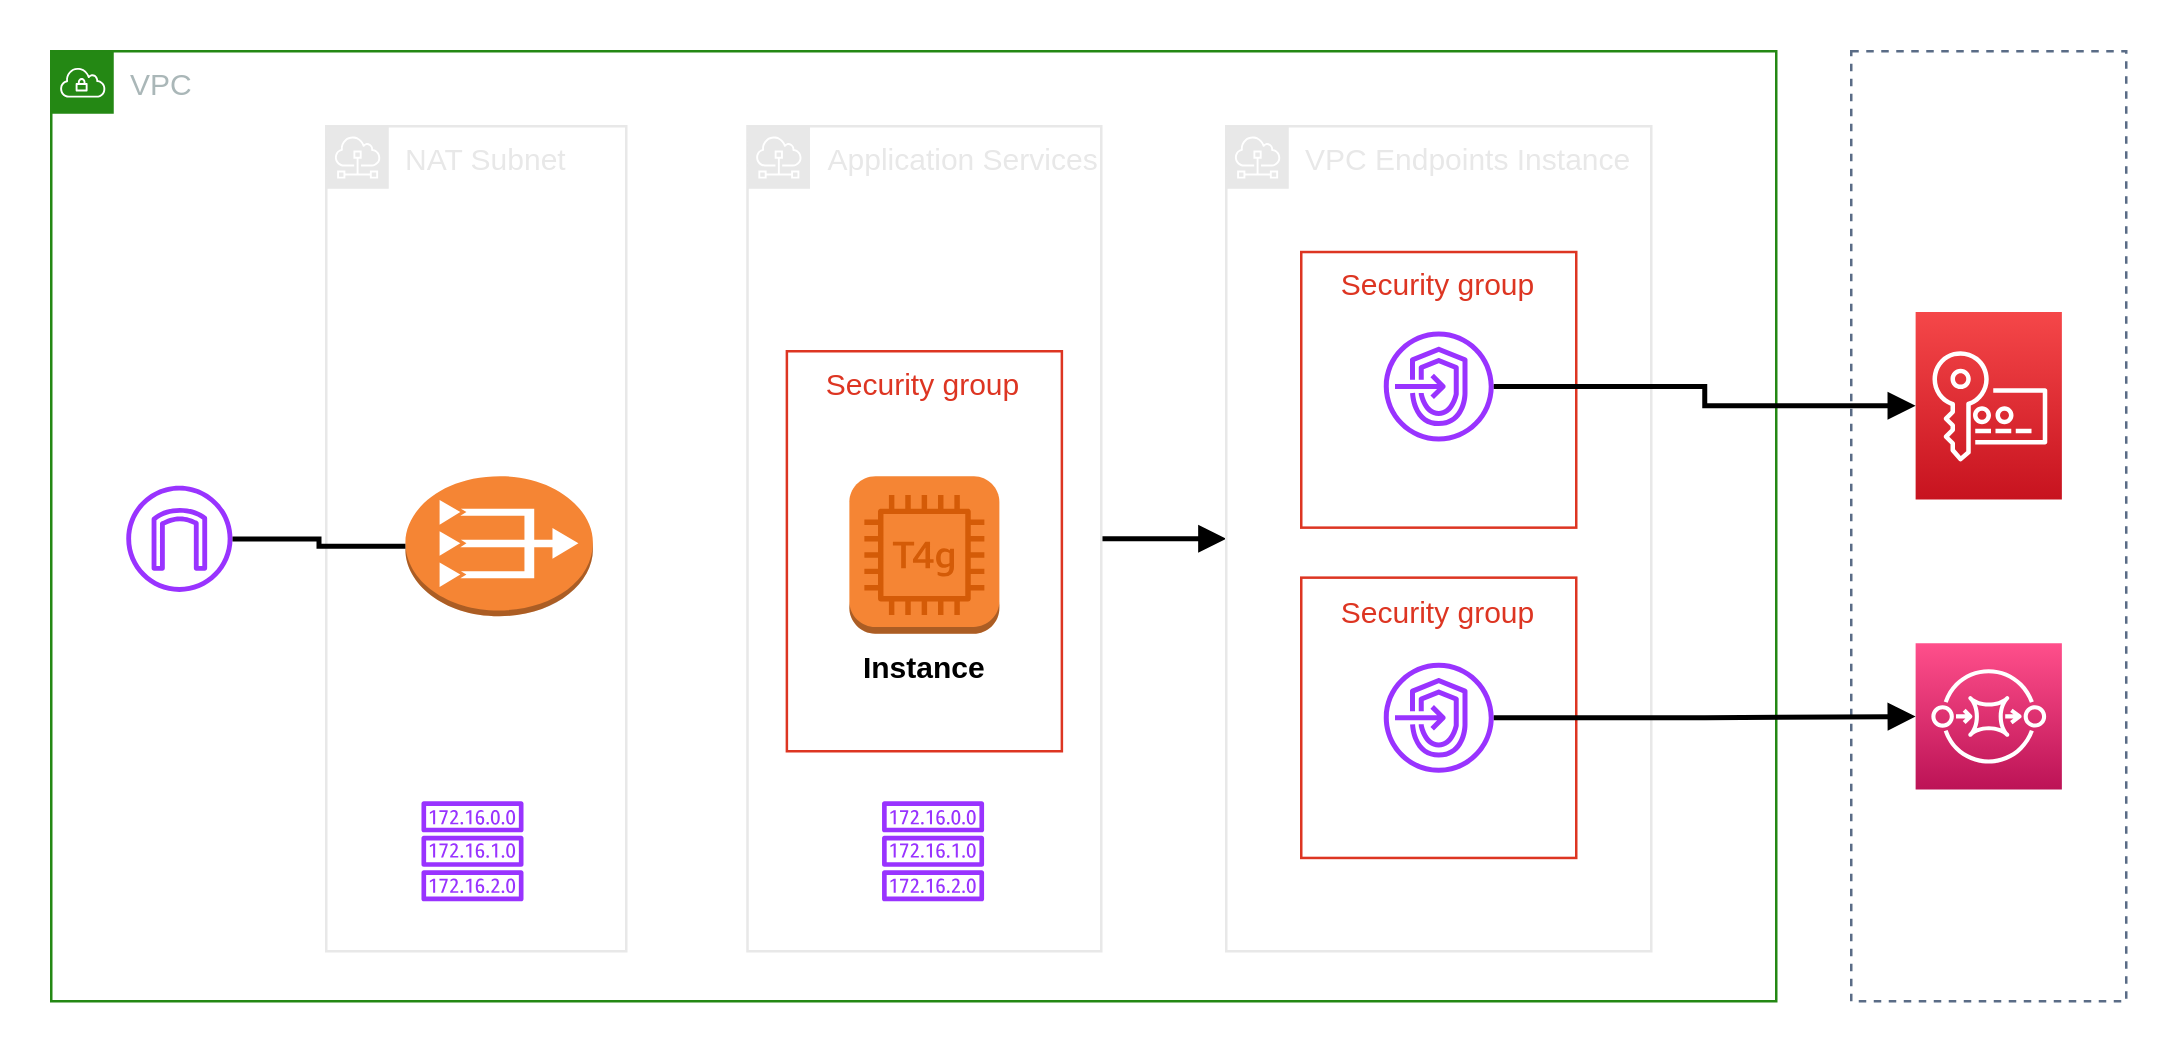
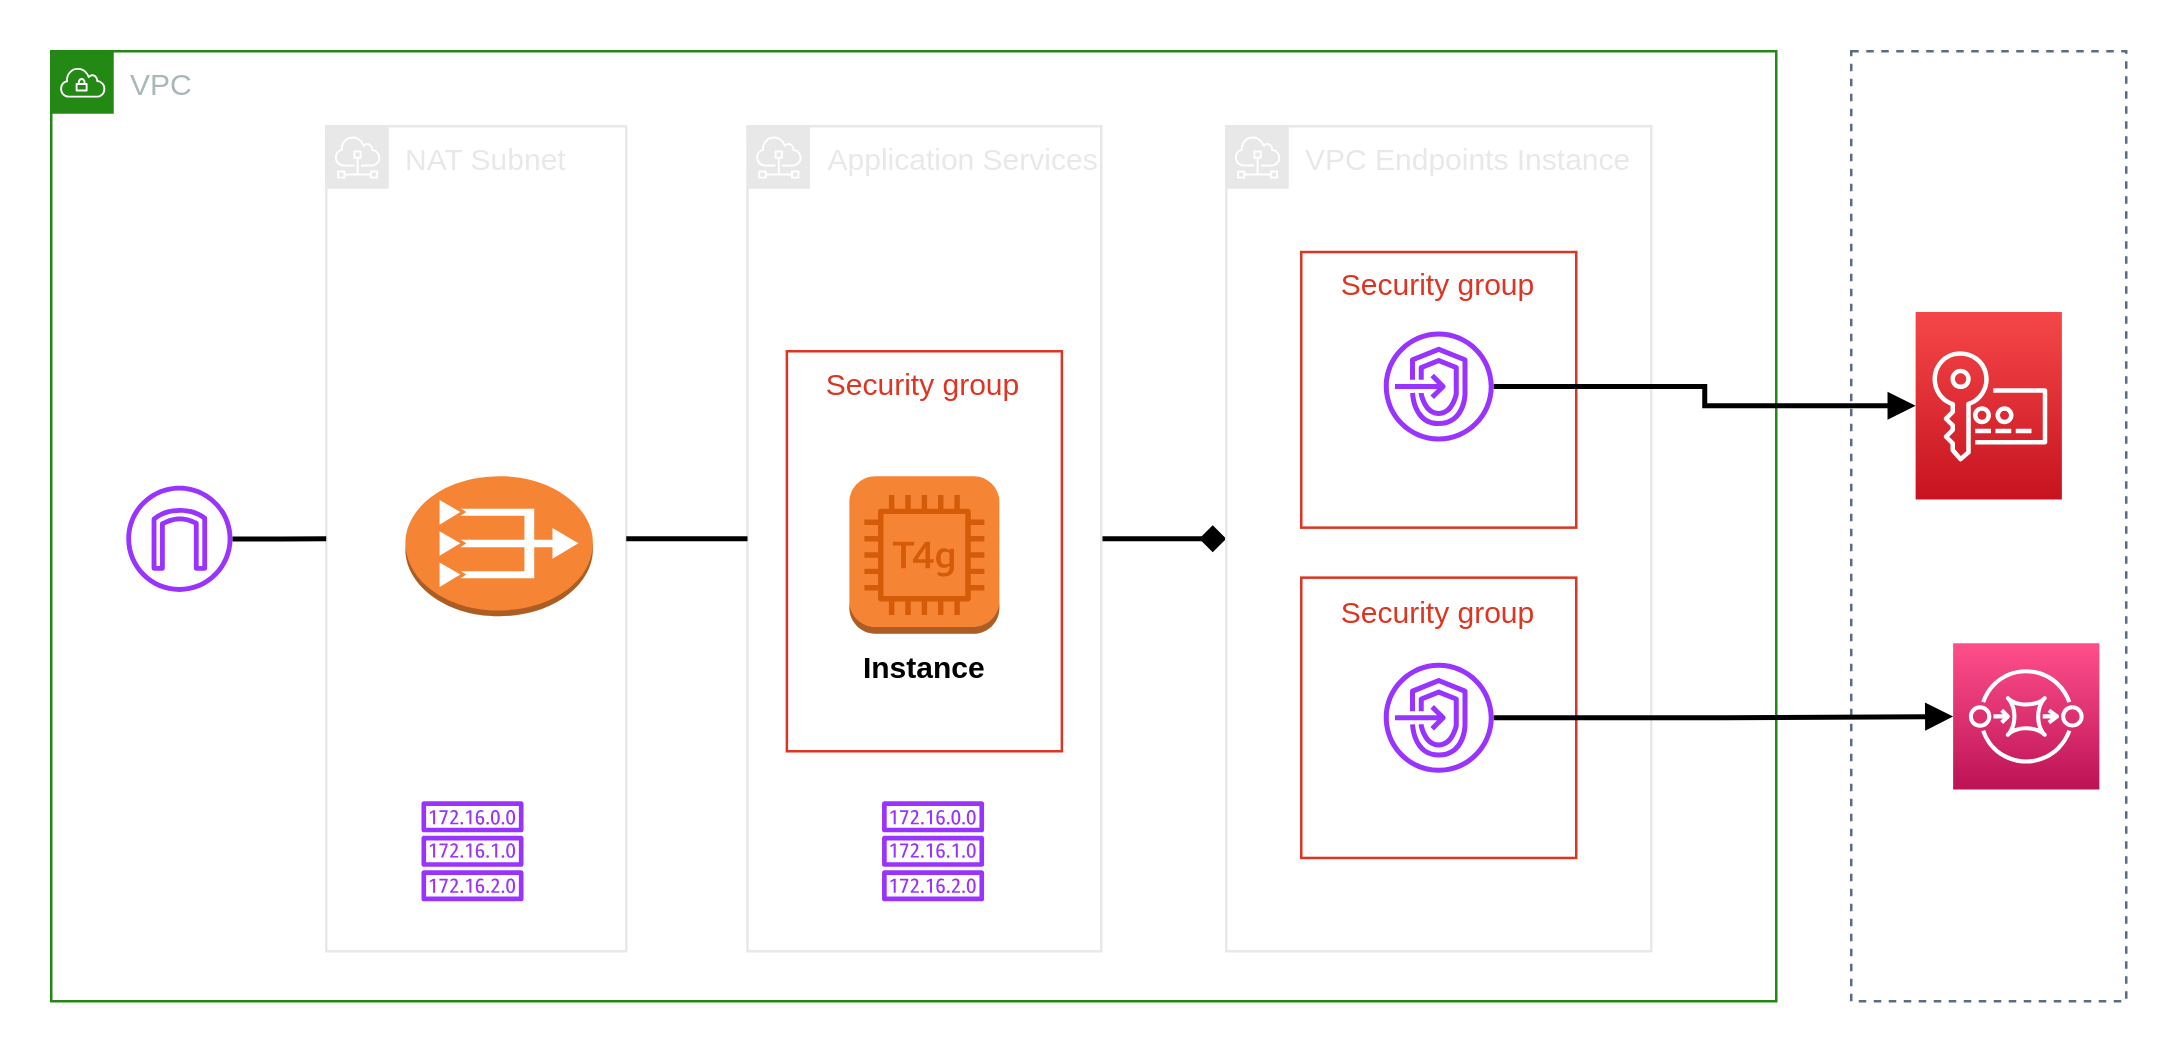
none -> (689, 539)
(1198, 539) -> (1199, 539)
(356, 546) -> (320, 539)
(1989, 716) -> (2026, 716)
